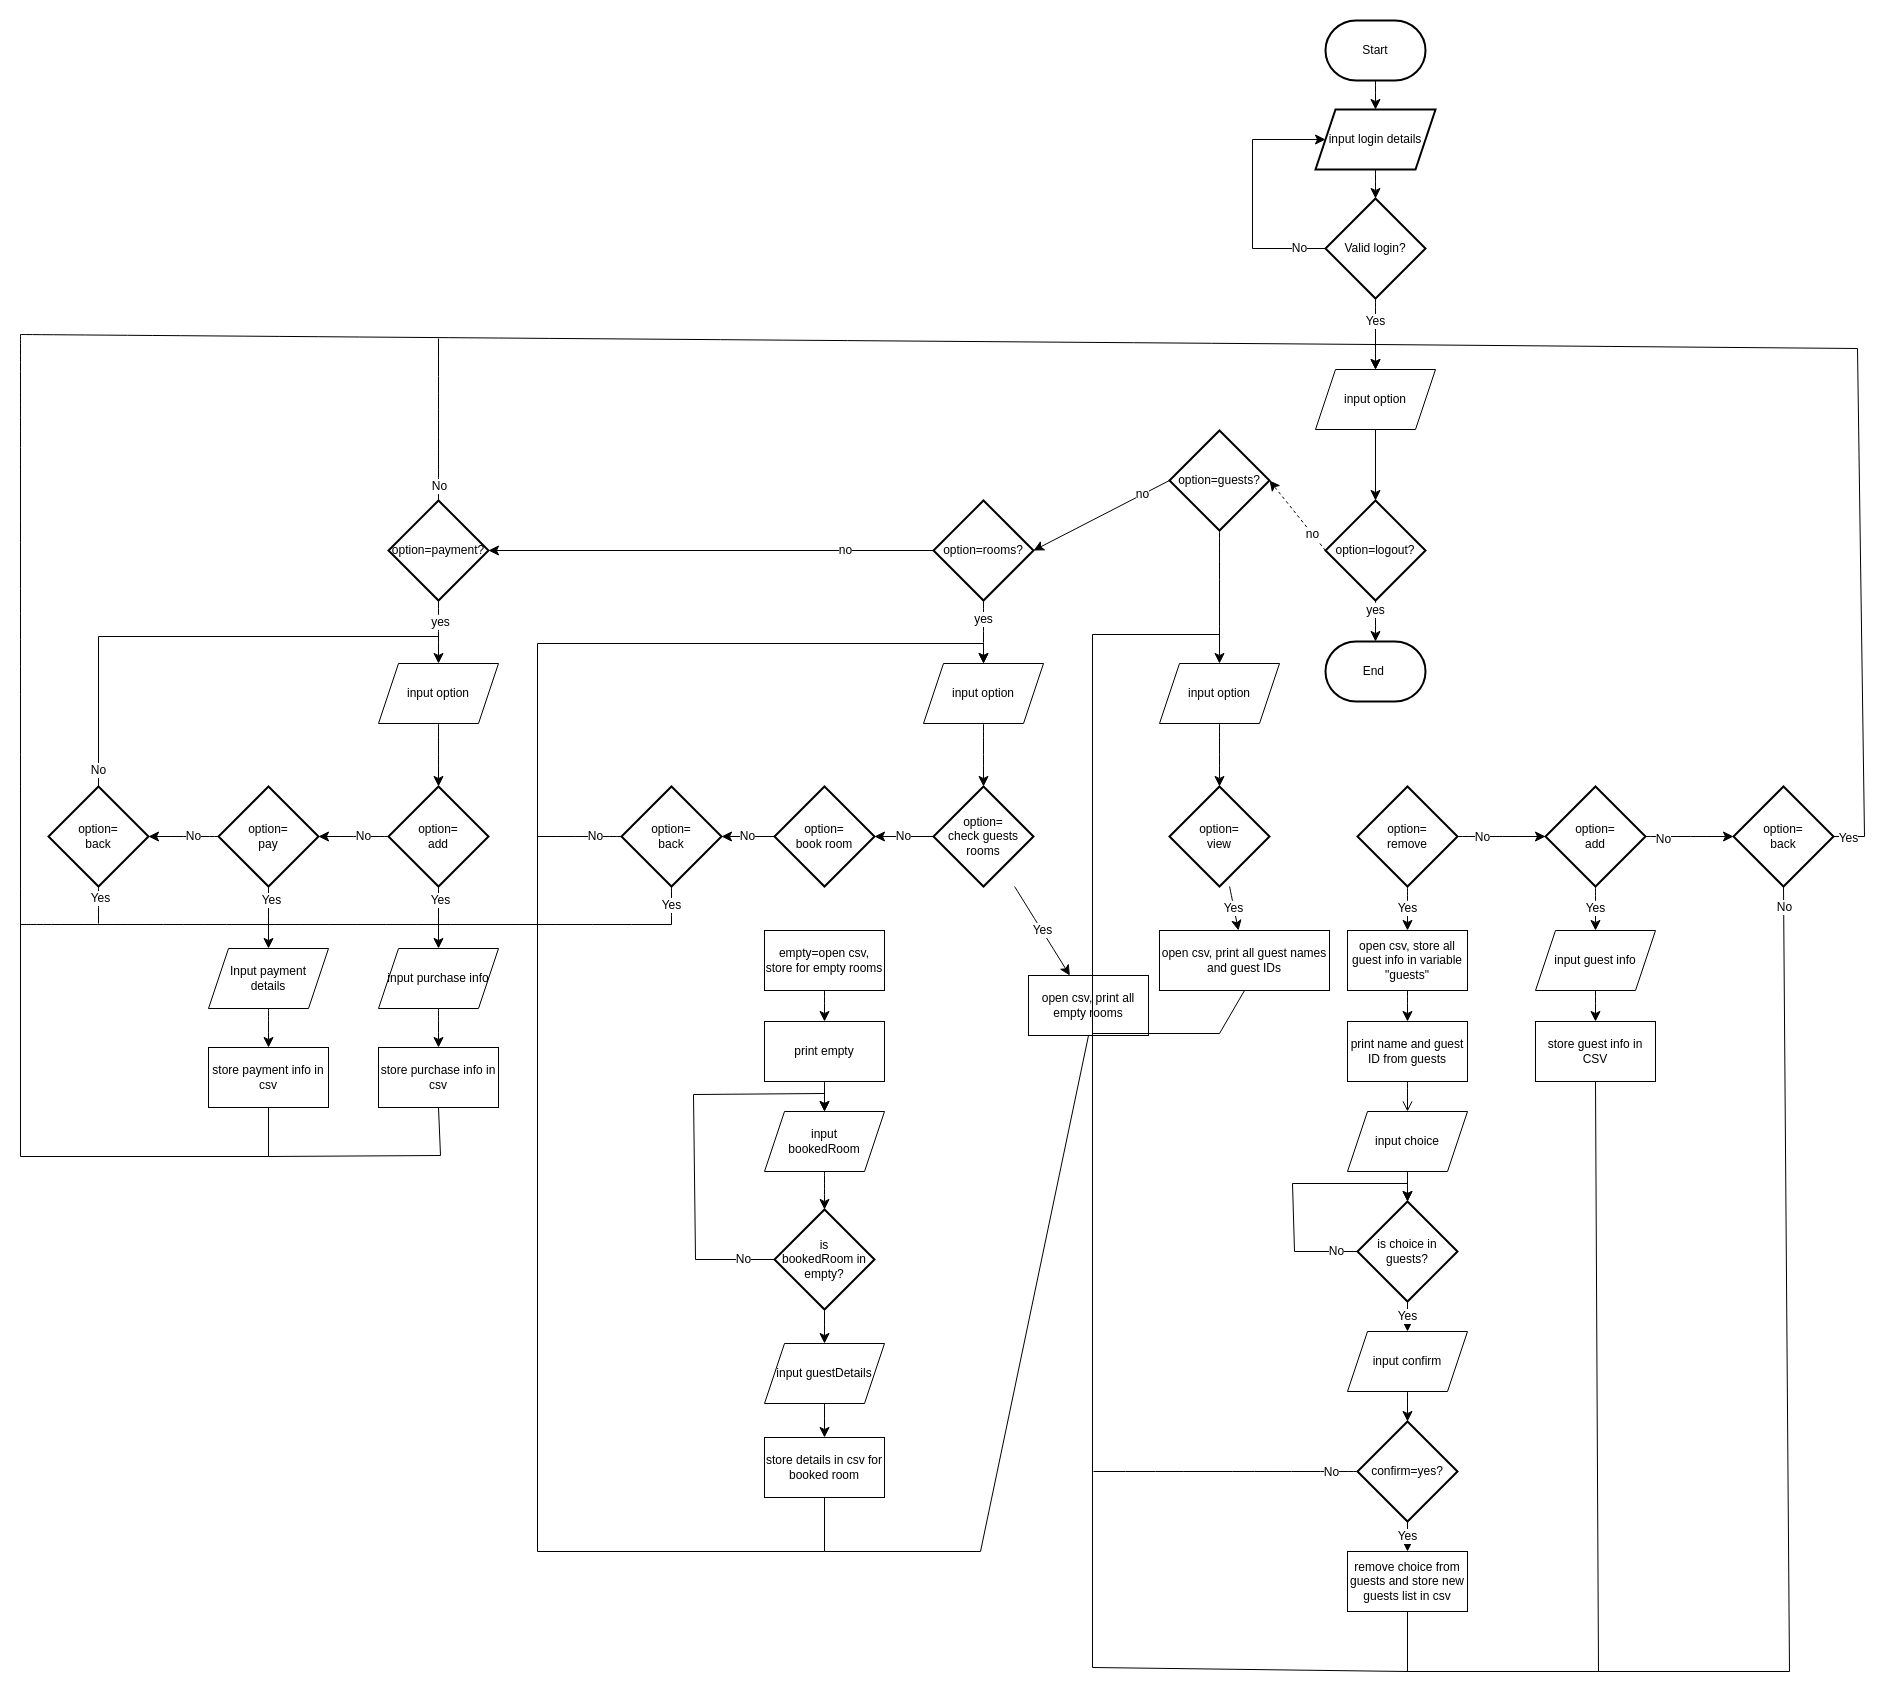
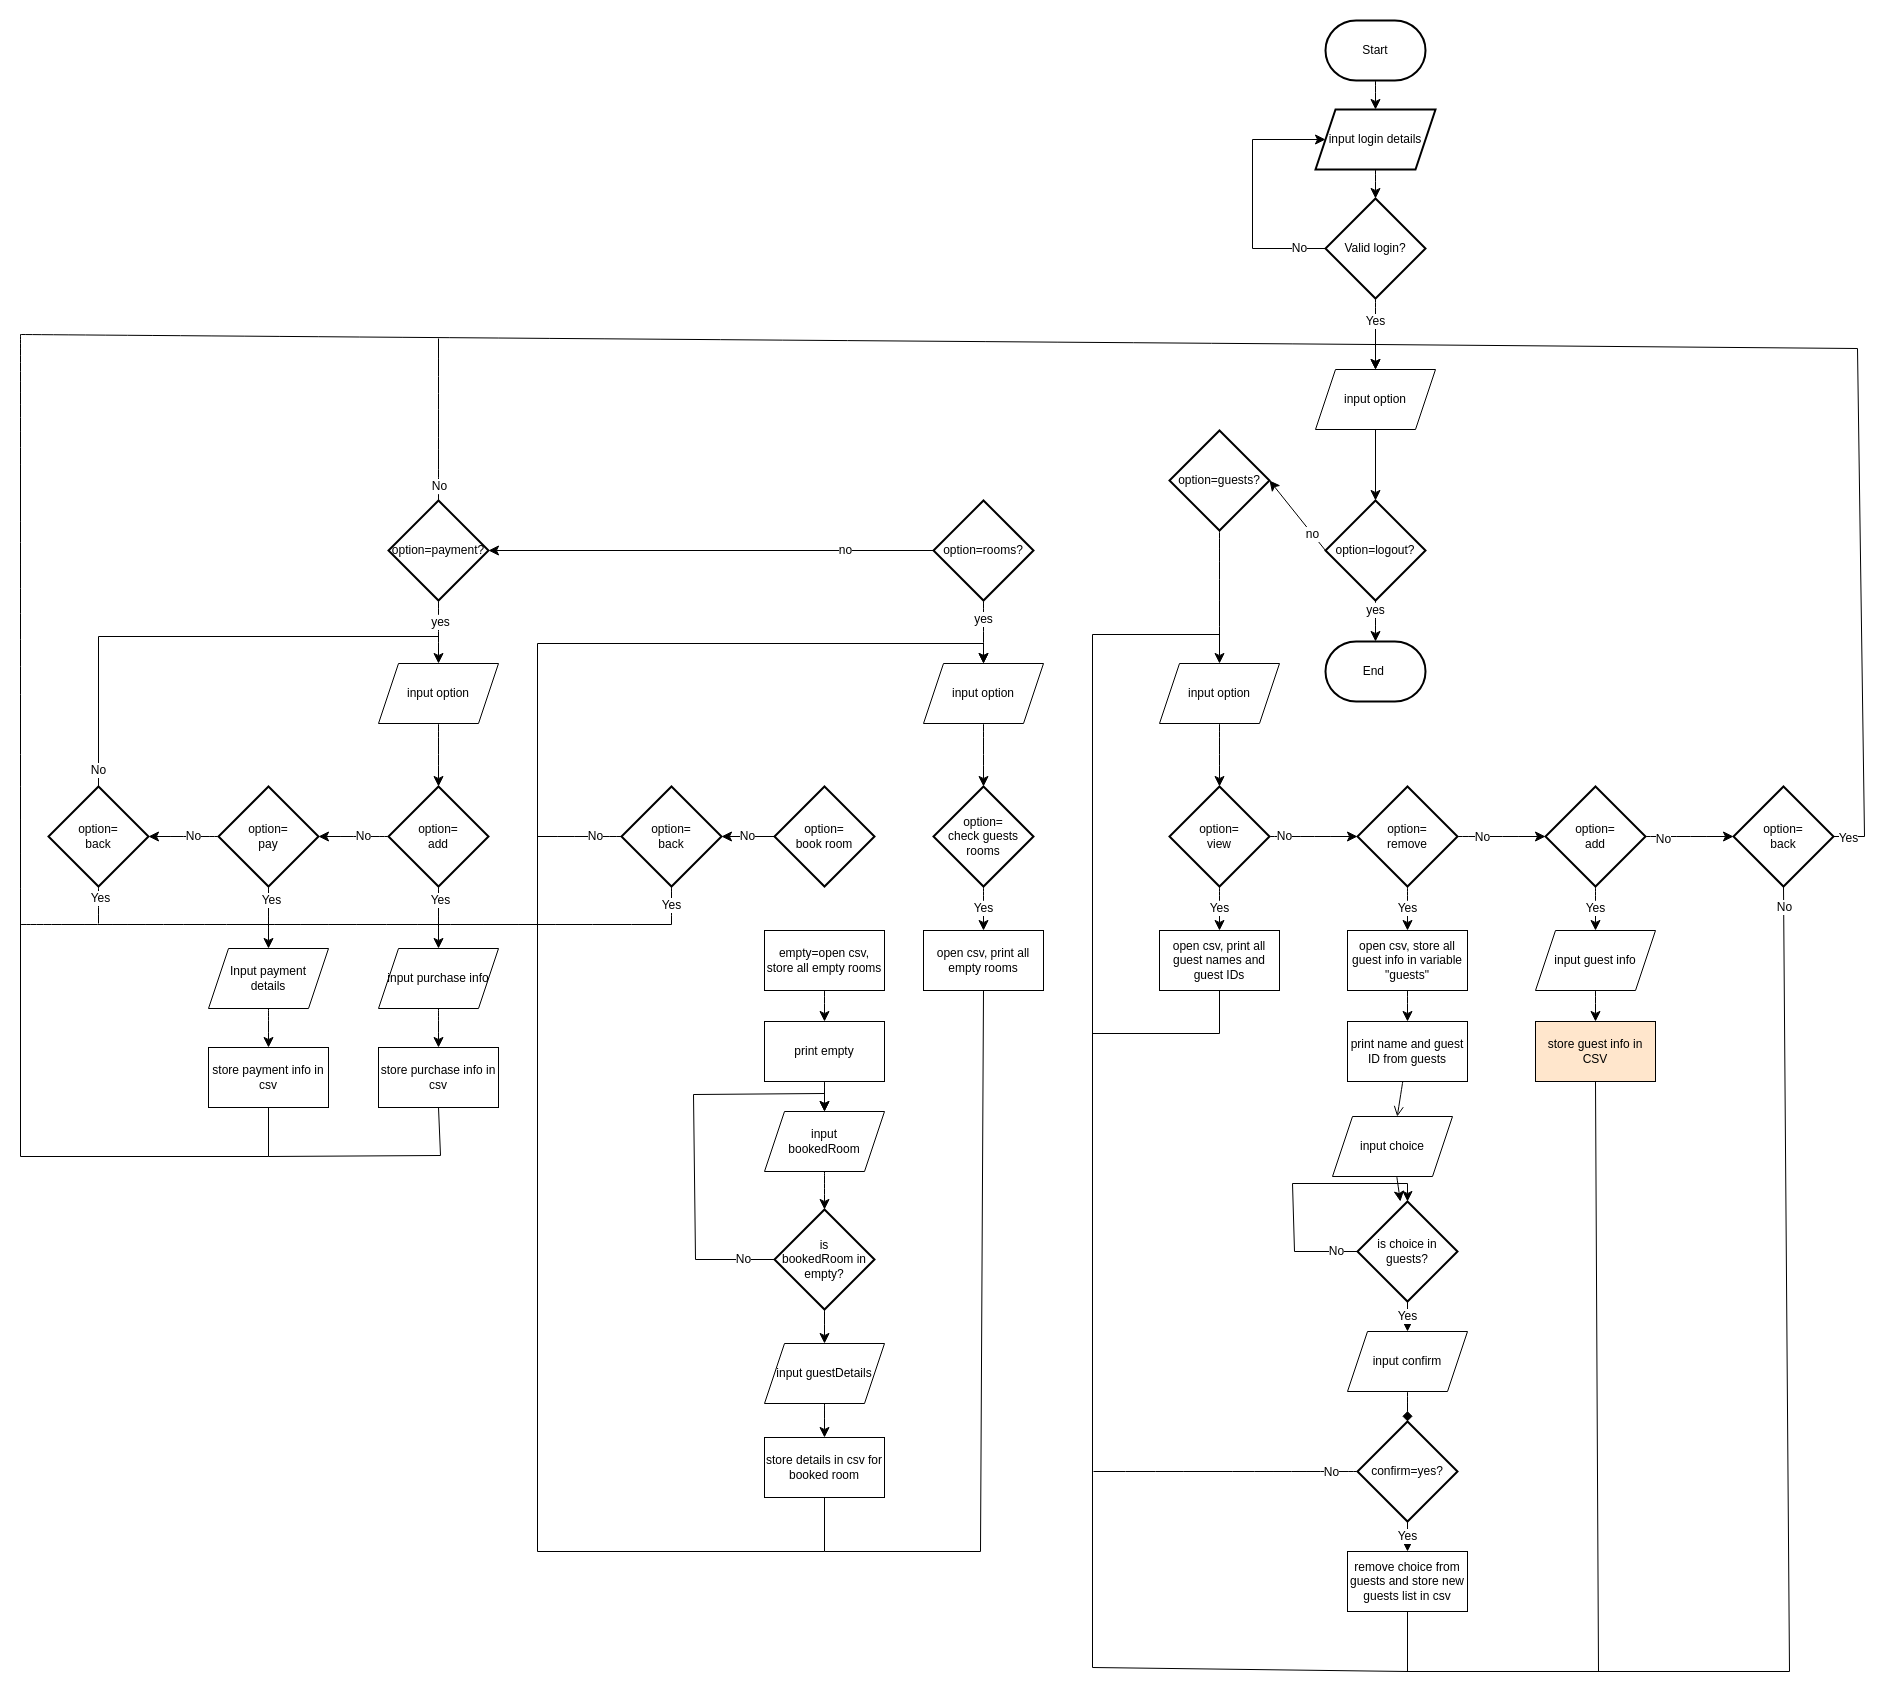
(1291, 507) -> (1291, 507)
(1105, 514) -> none
(907, 837) -> none
none -> (1310, 837)
(825, 961) -> (825, 961)
(1245, 961) -> (1220, 961)
(1089, 1006) -> (984, 961)
(1596, 1052) -> (1596, 1052)
(1408, 1142) -> (1393, 1147)
(1408, 1412) -> (1408, 1411)
